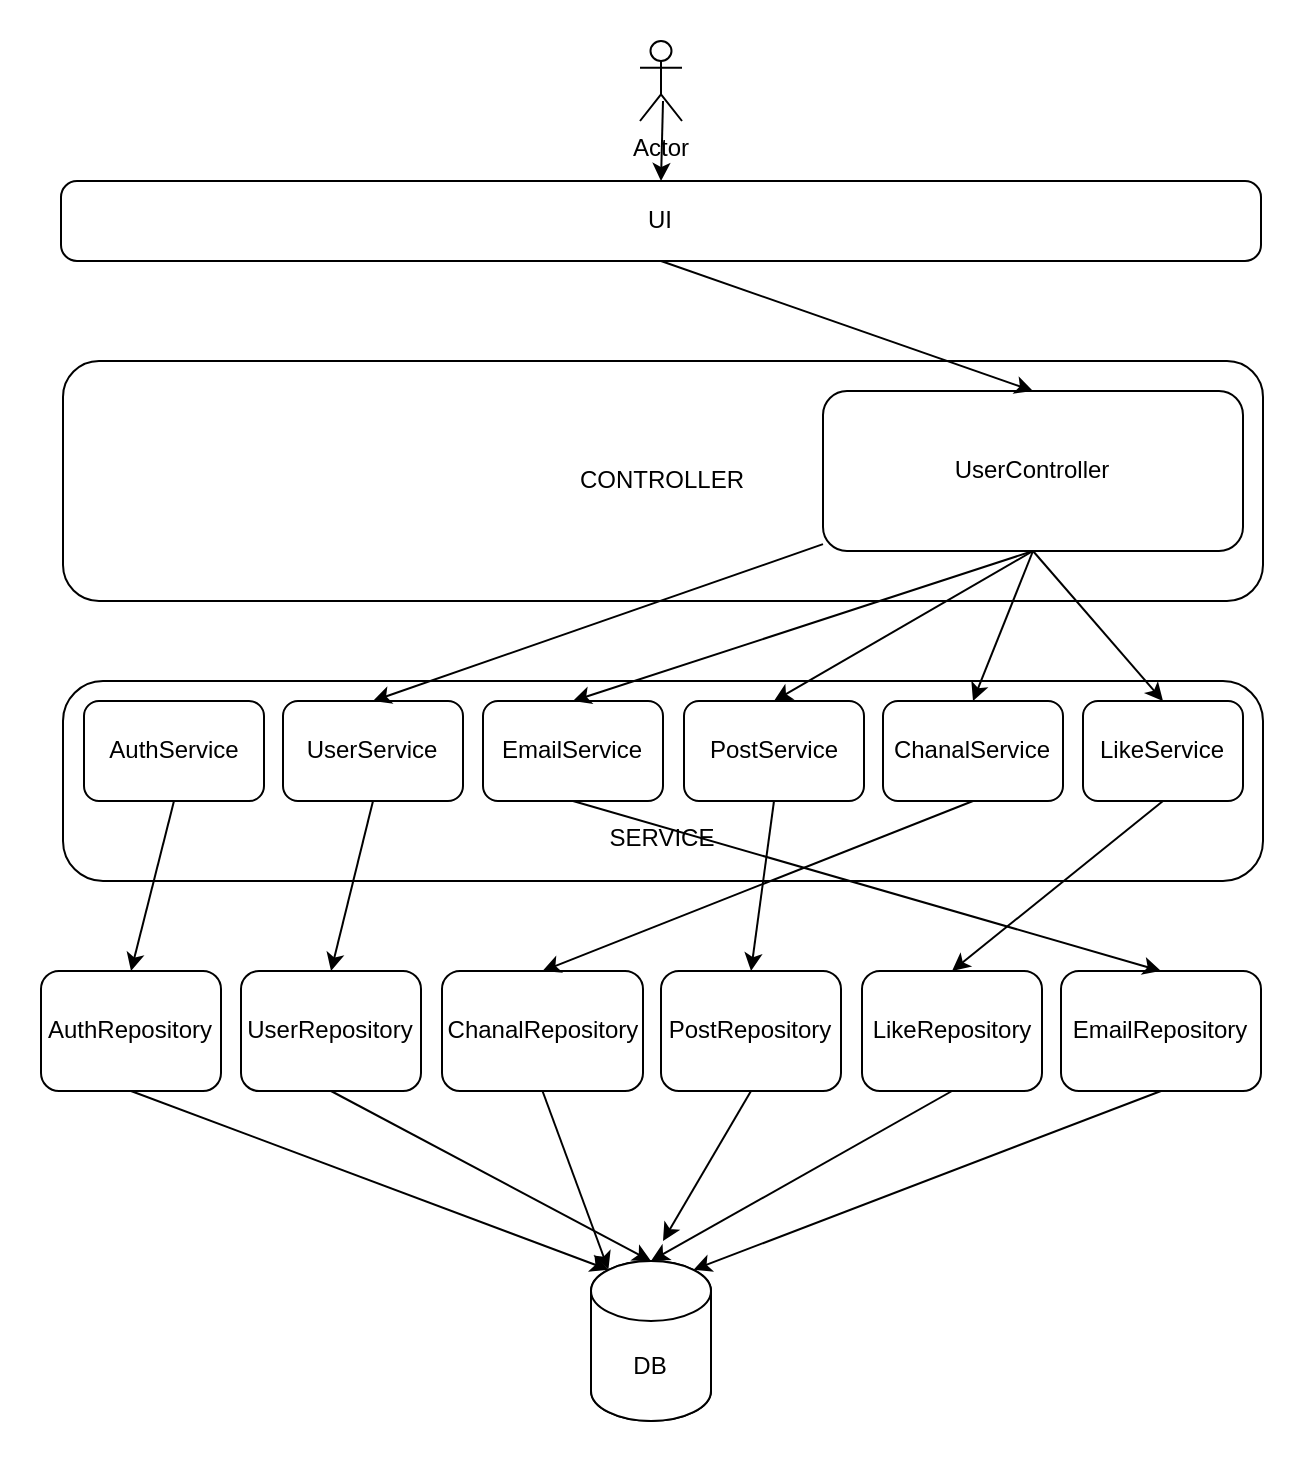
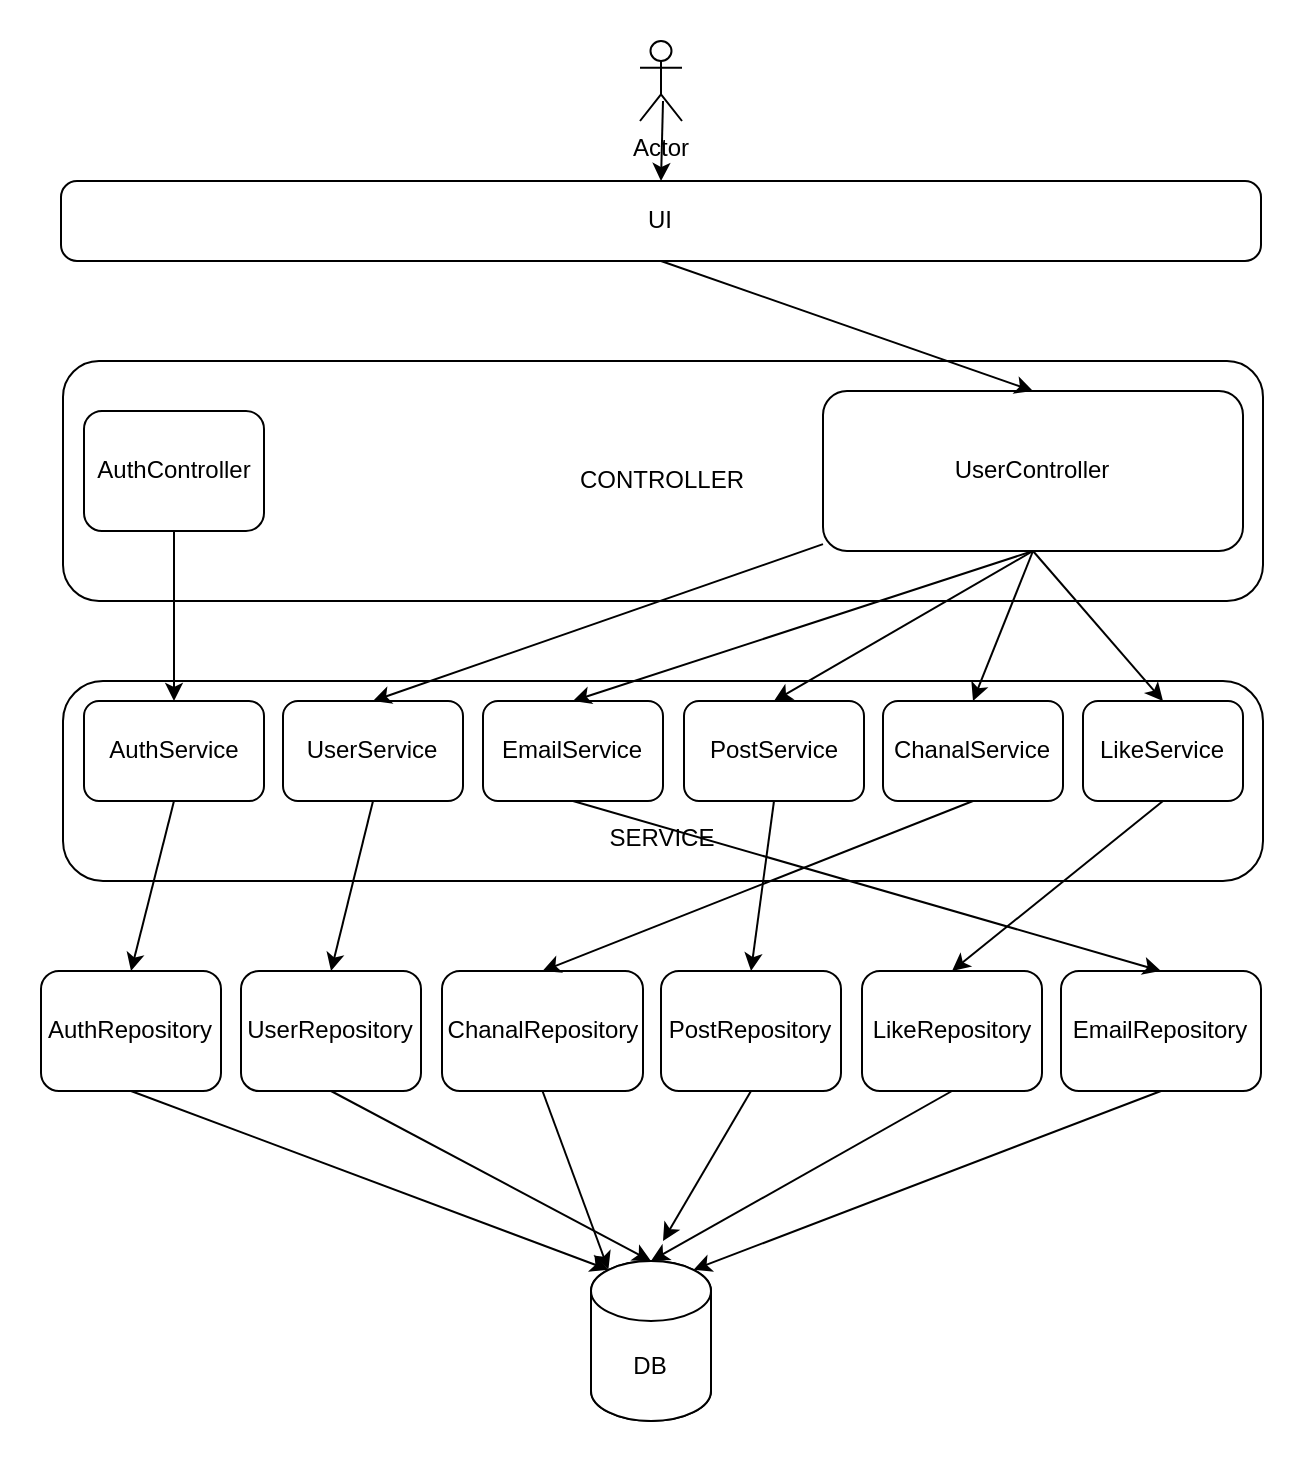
none -> (174, 471)
none -> (174, 609)
